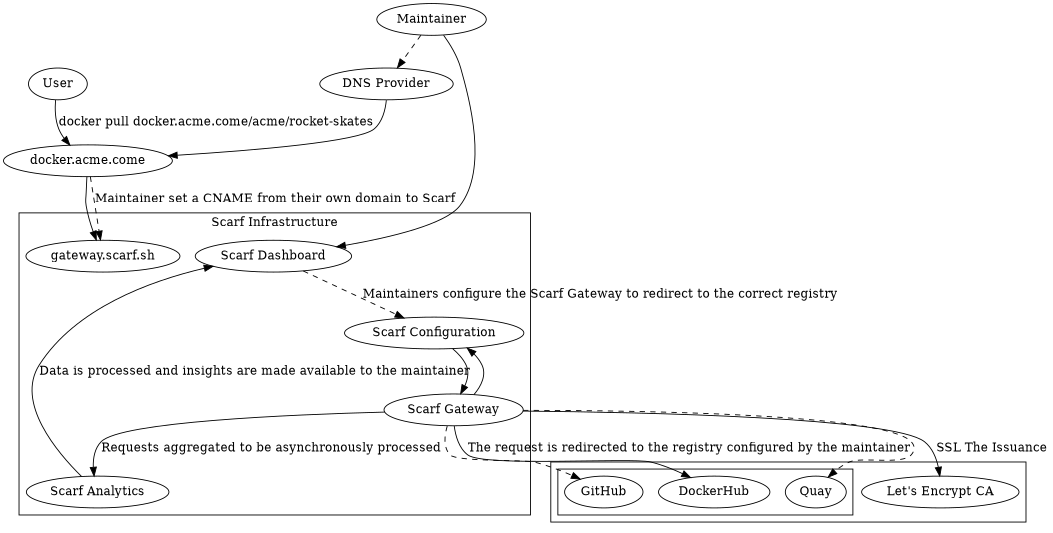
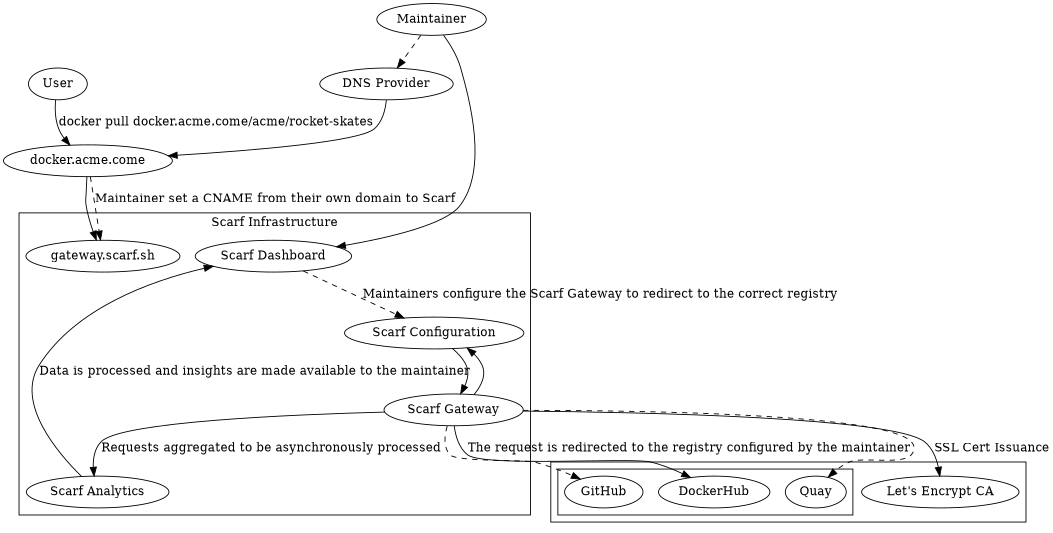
(992, 448) -> (992, 448)
